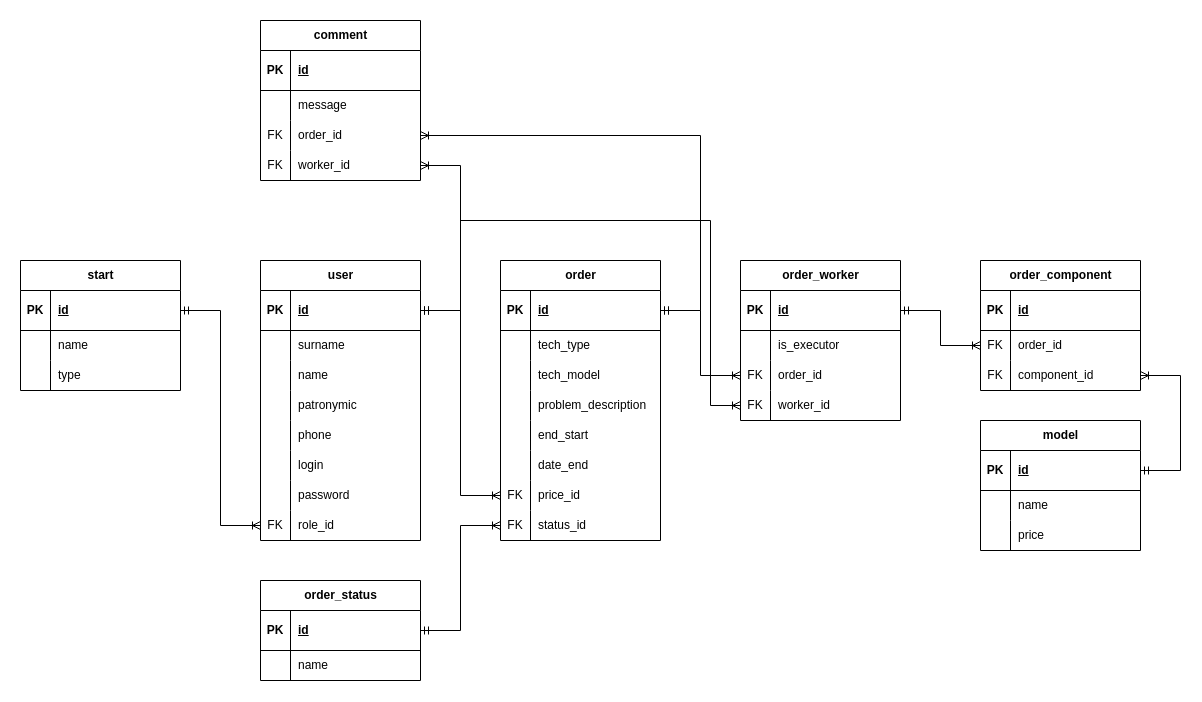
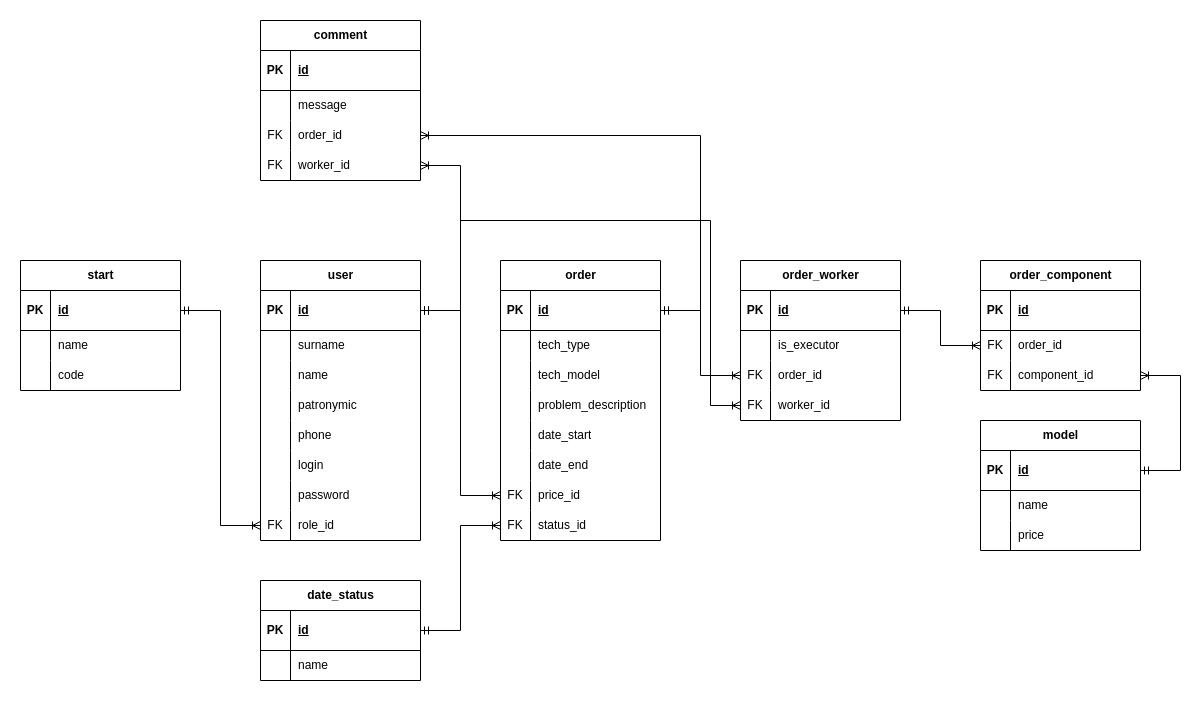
(72, 376) -> (72, 376)
(569, 436) -> (572, 436)
(341, 596) -> (341, 596)
